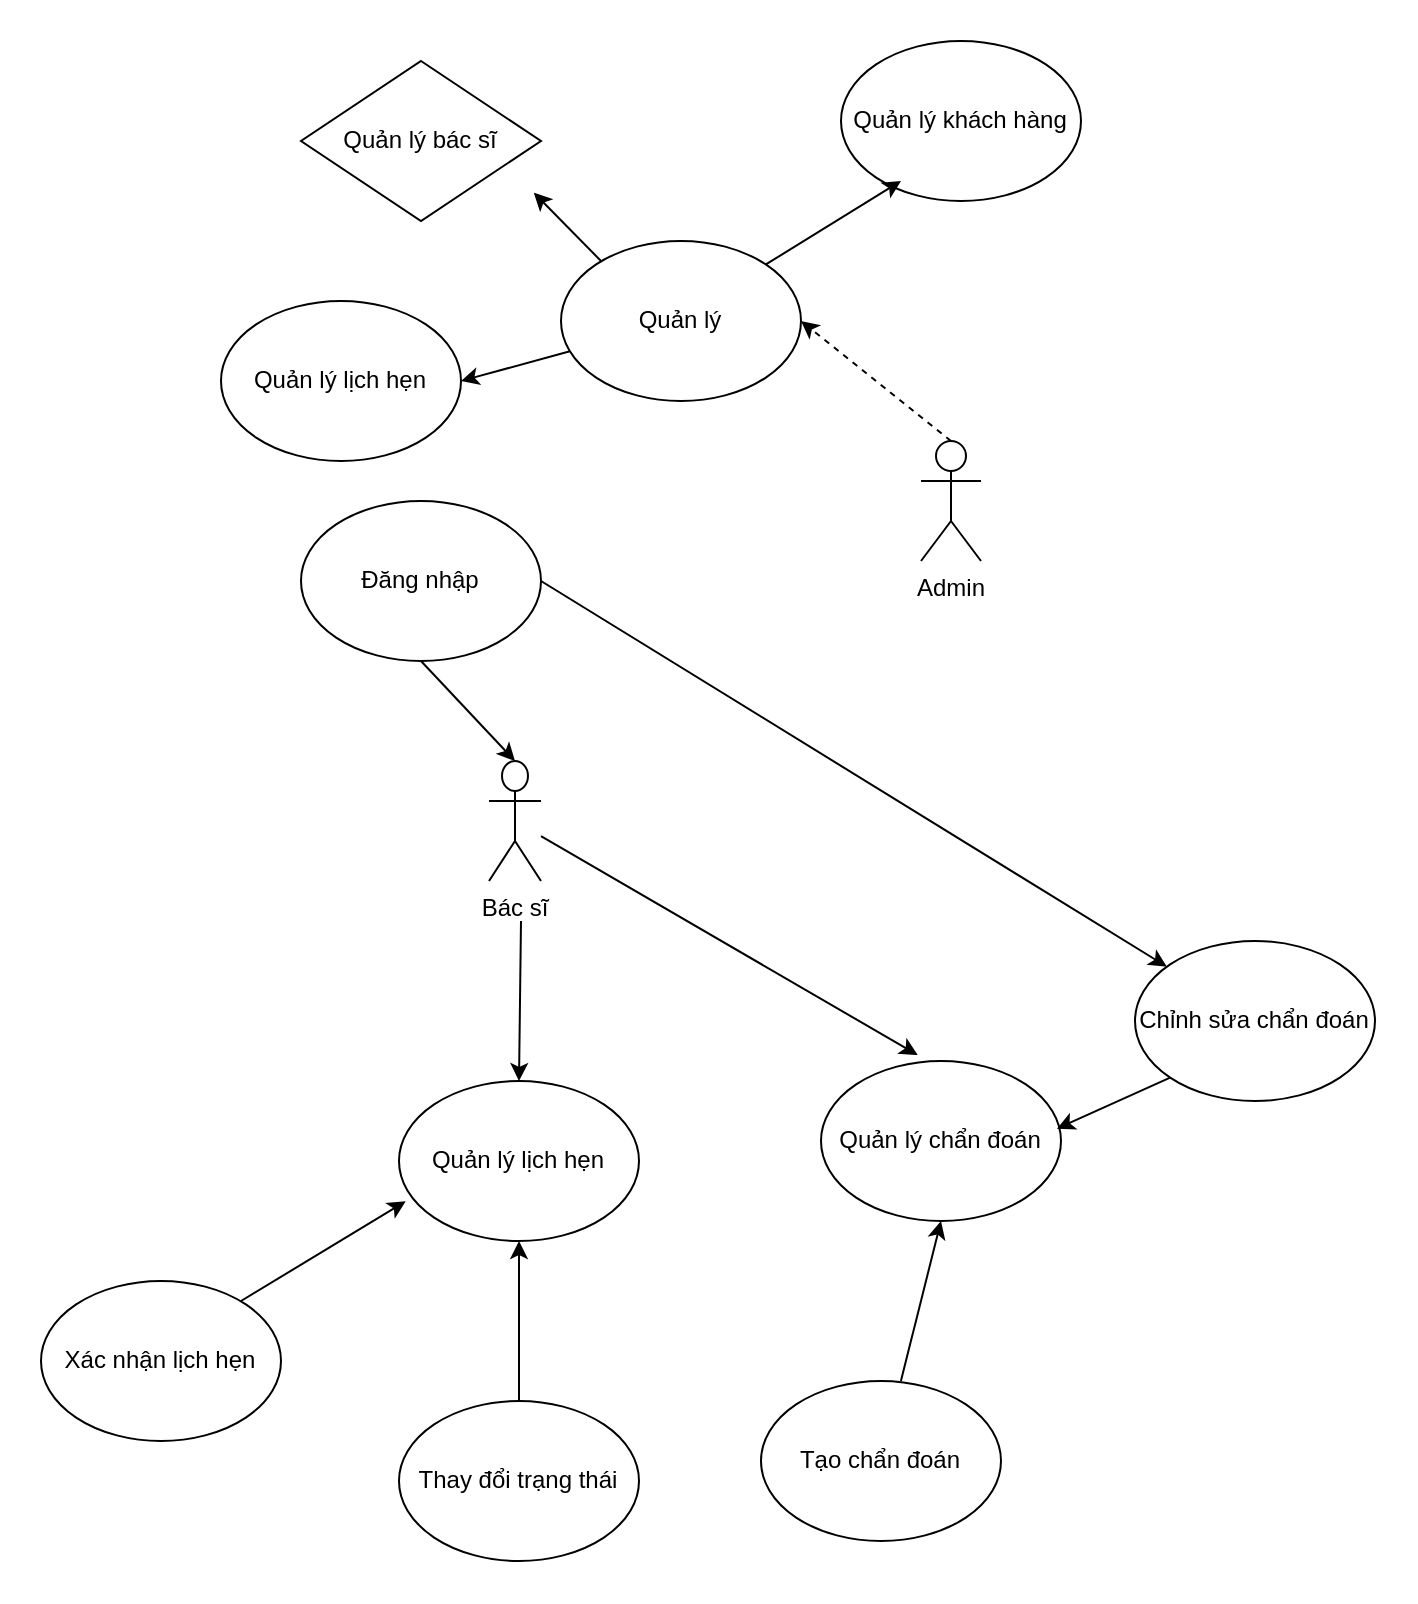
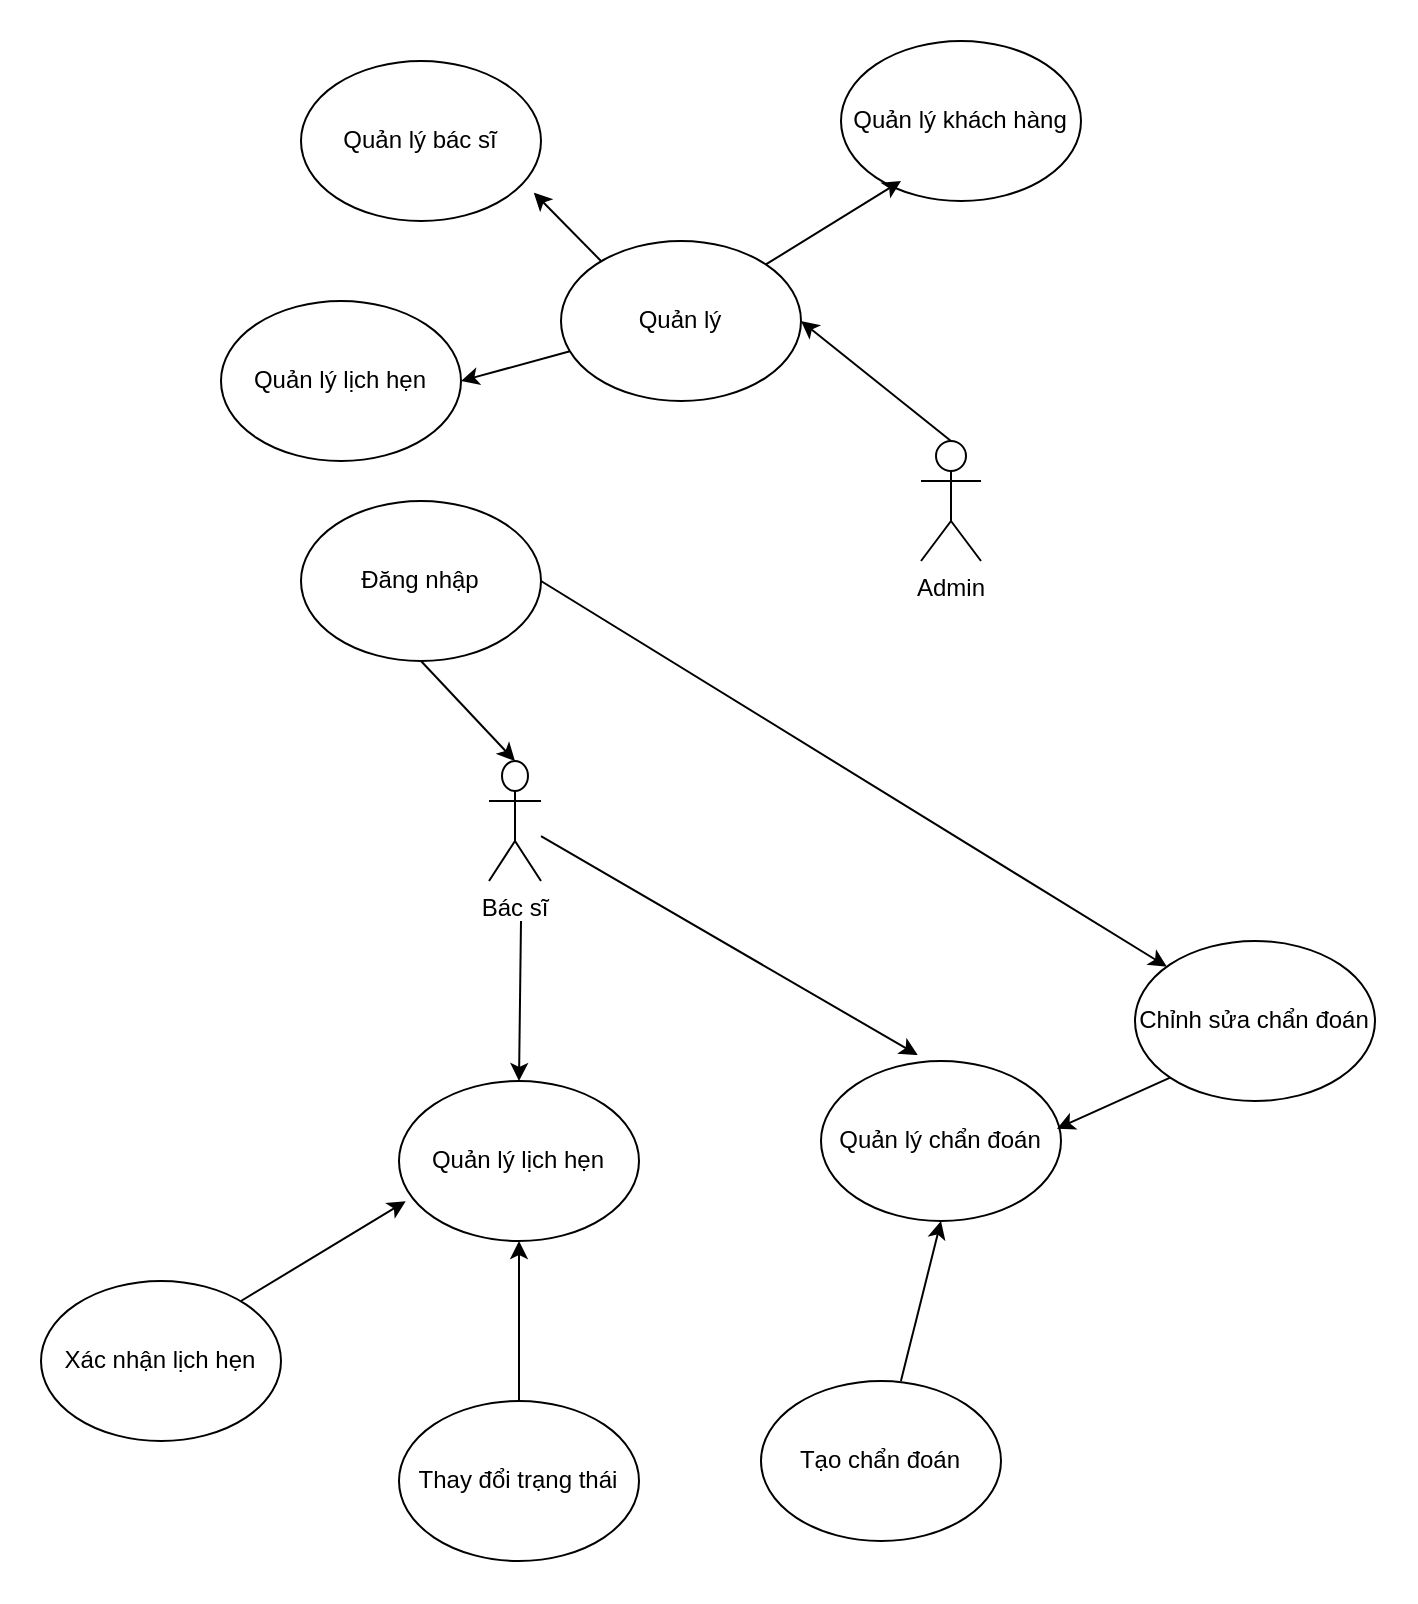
(421, 141) -> (421, 141)
(880, 384) -> (880, 384)
